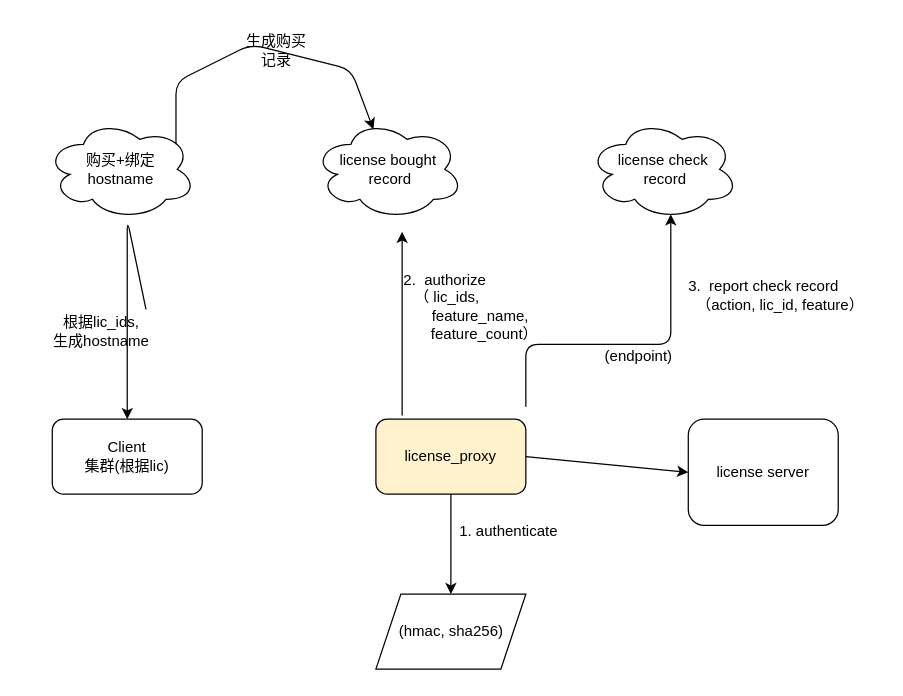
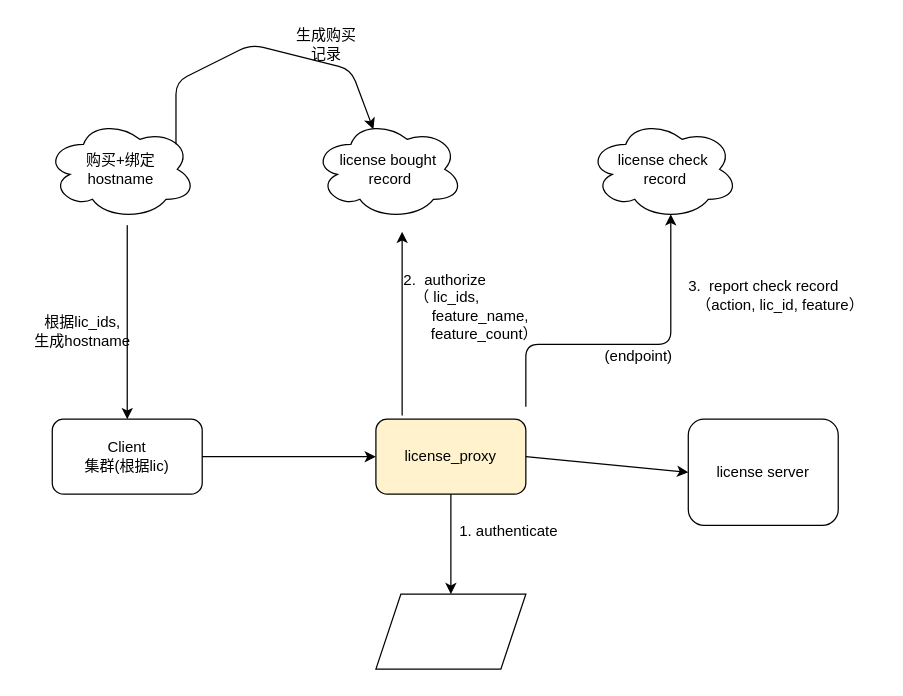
(276, 51) -> (326, 44)
(101, 332) -> (82, 332)
none -> (284, 457)
(451, 632) -> none
